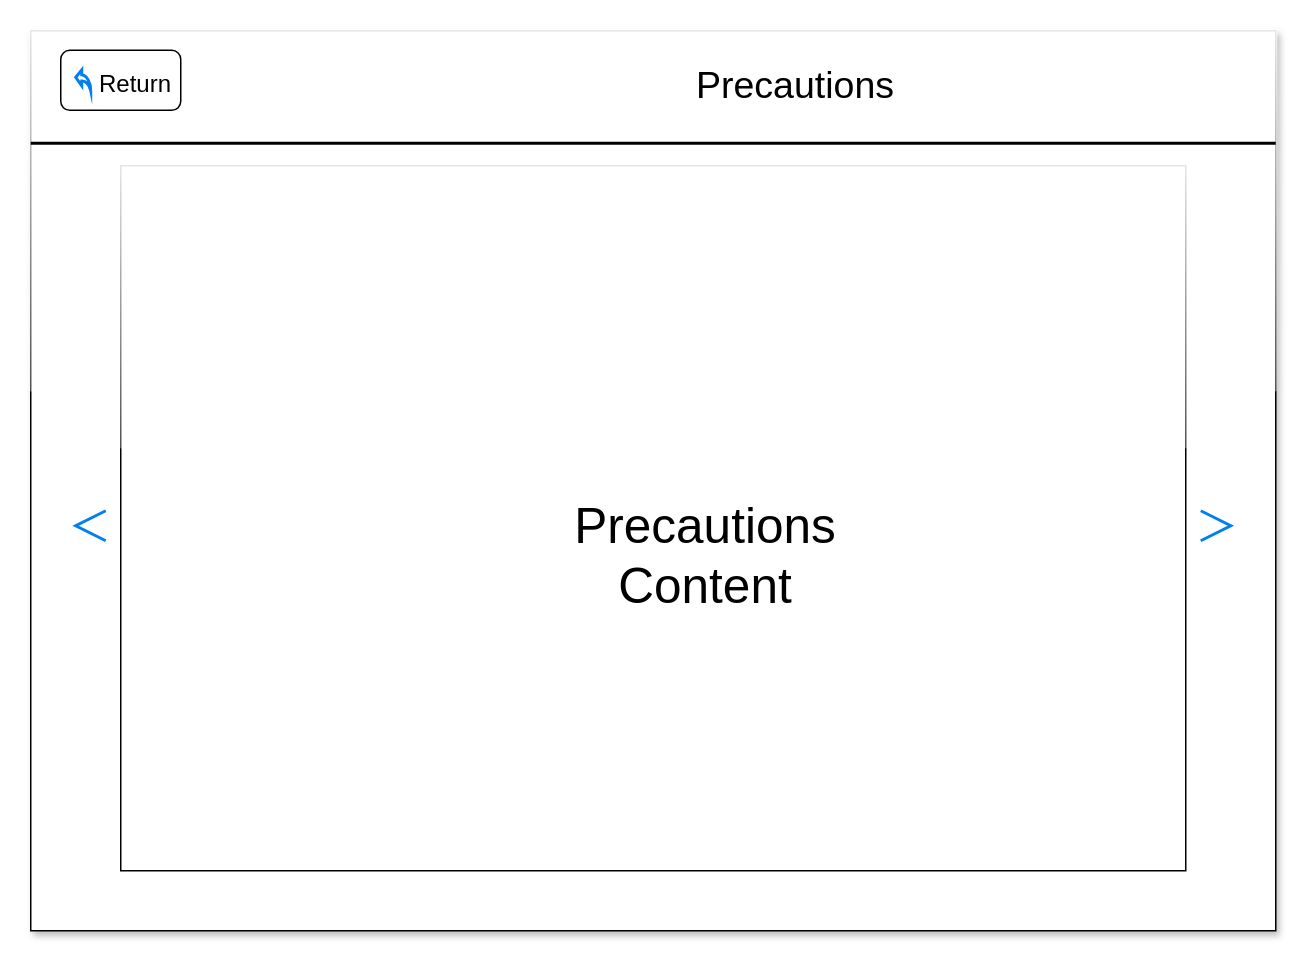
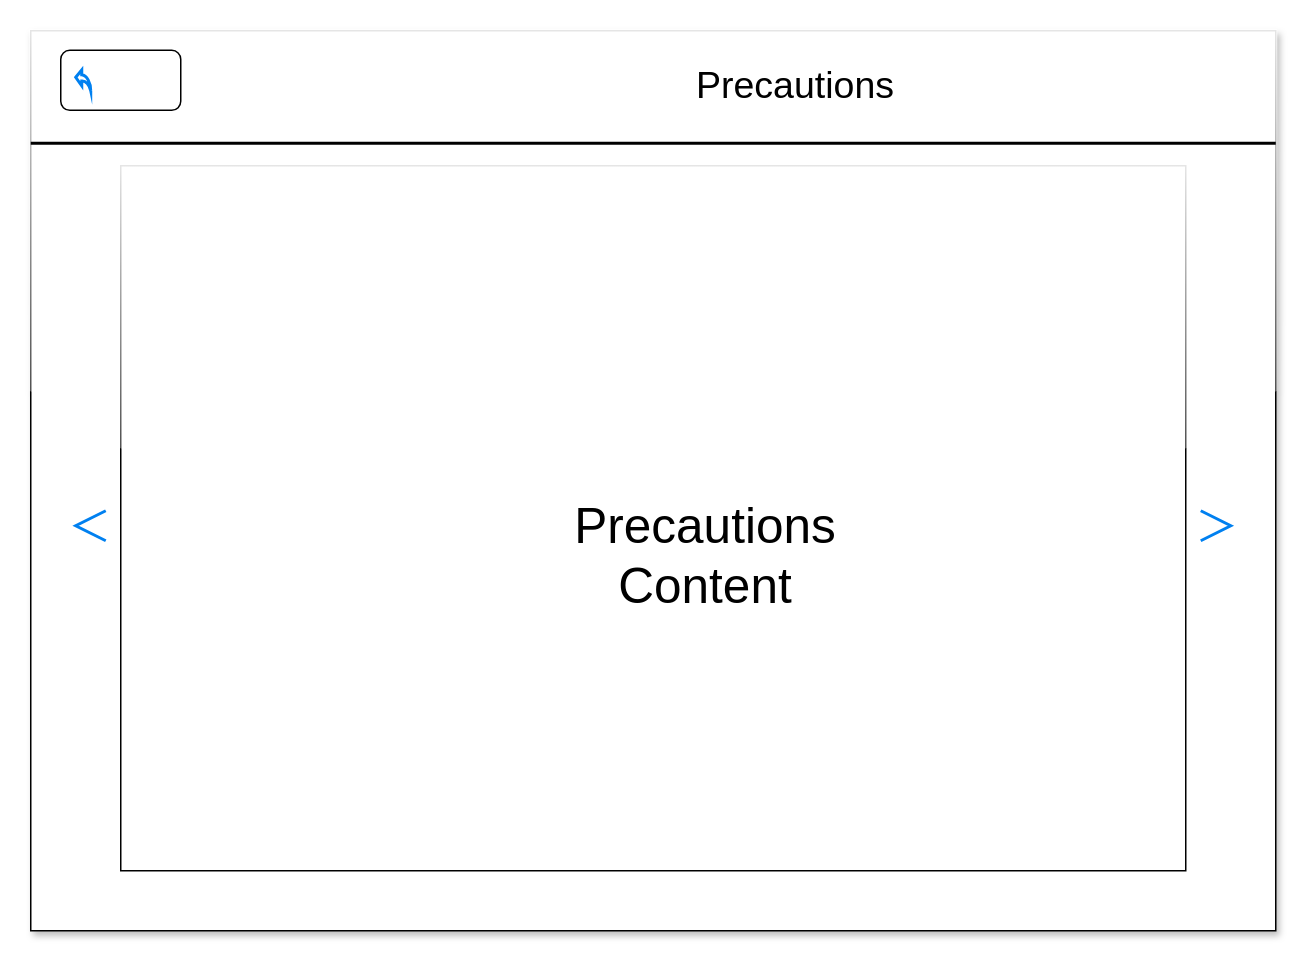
(136, 83) -> none
